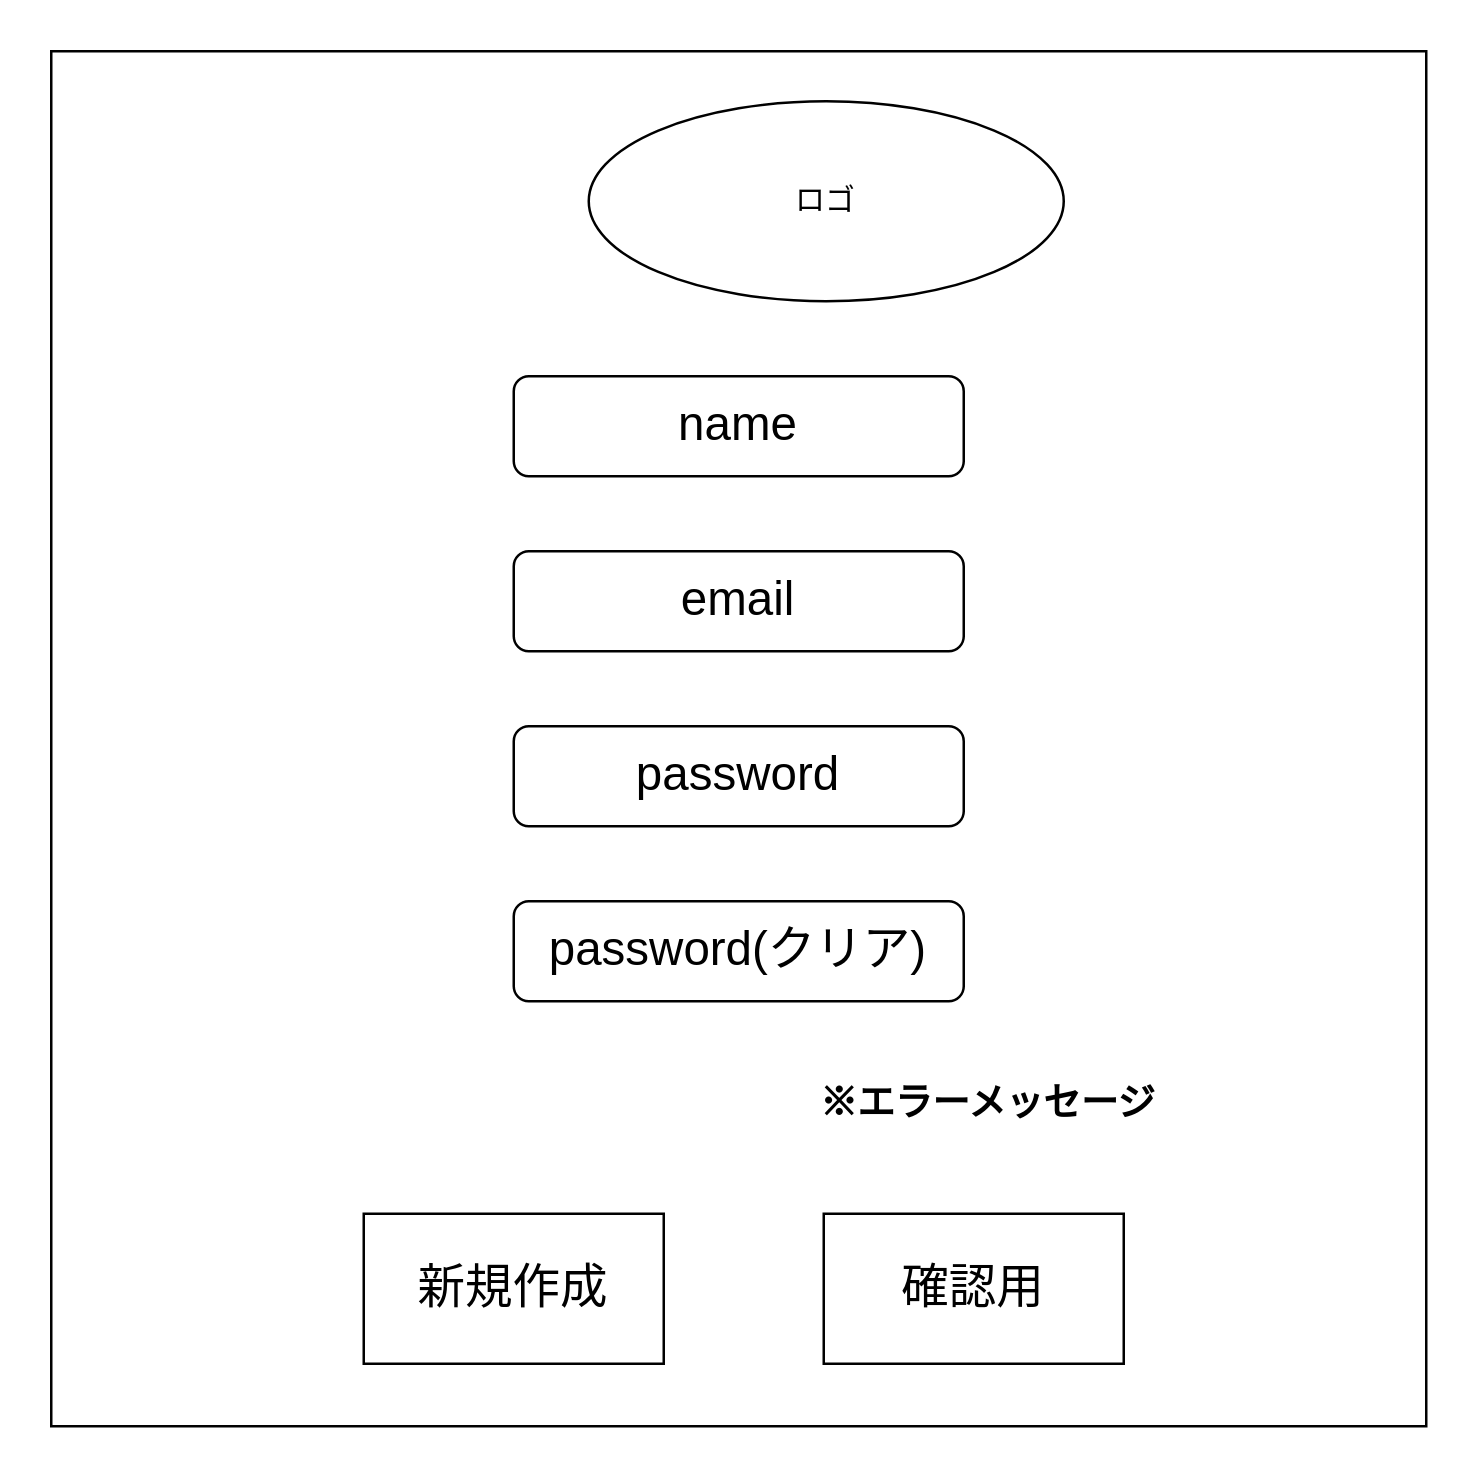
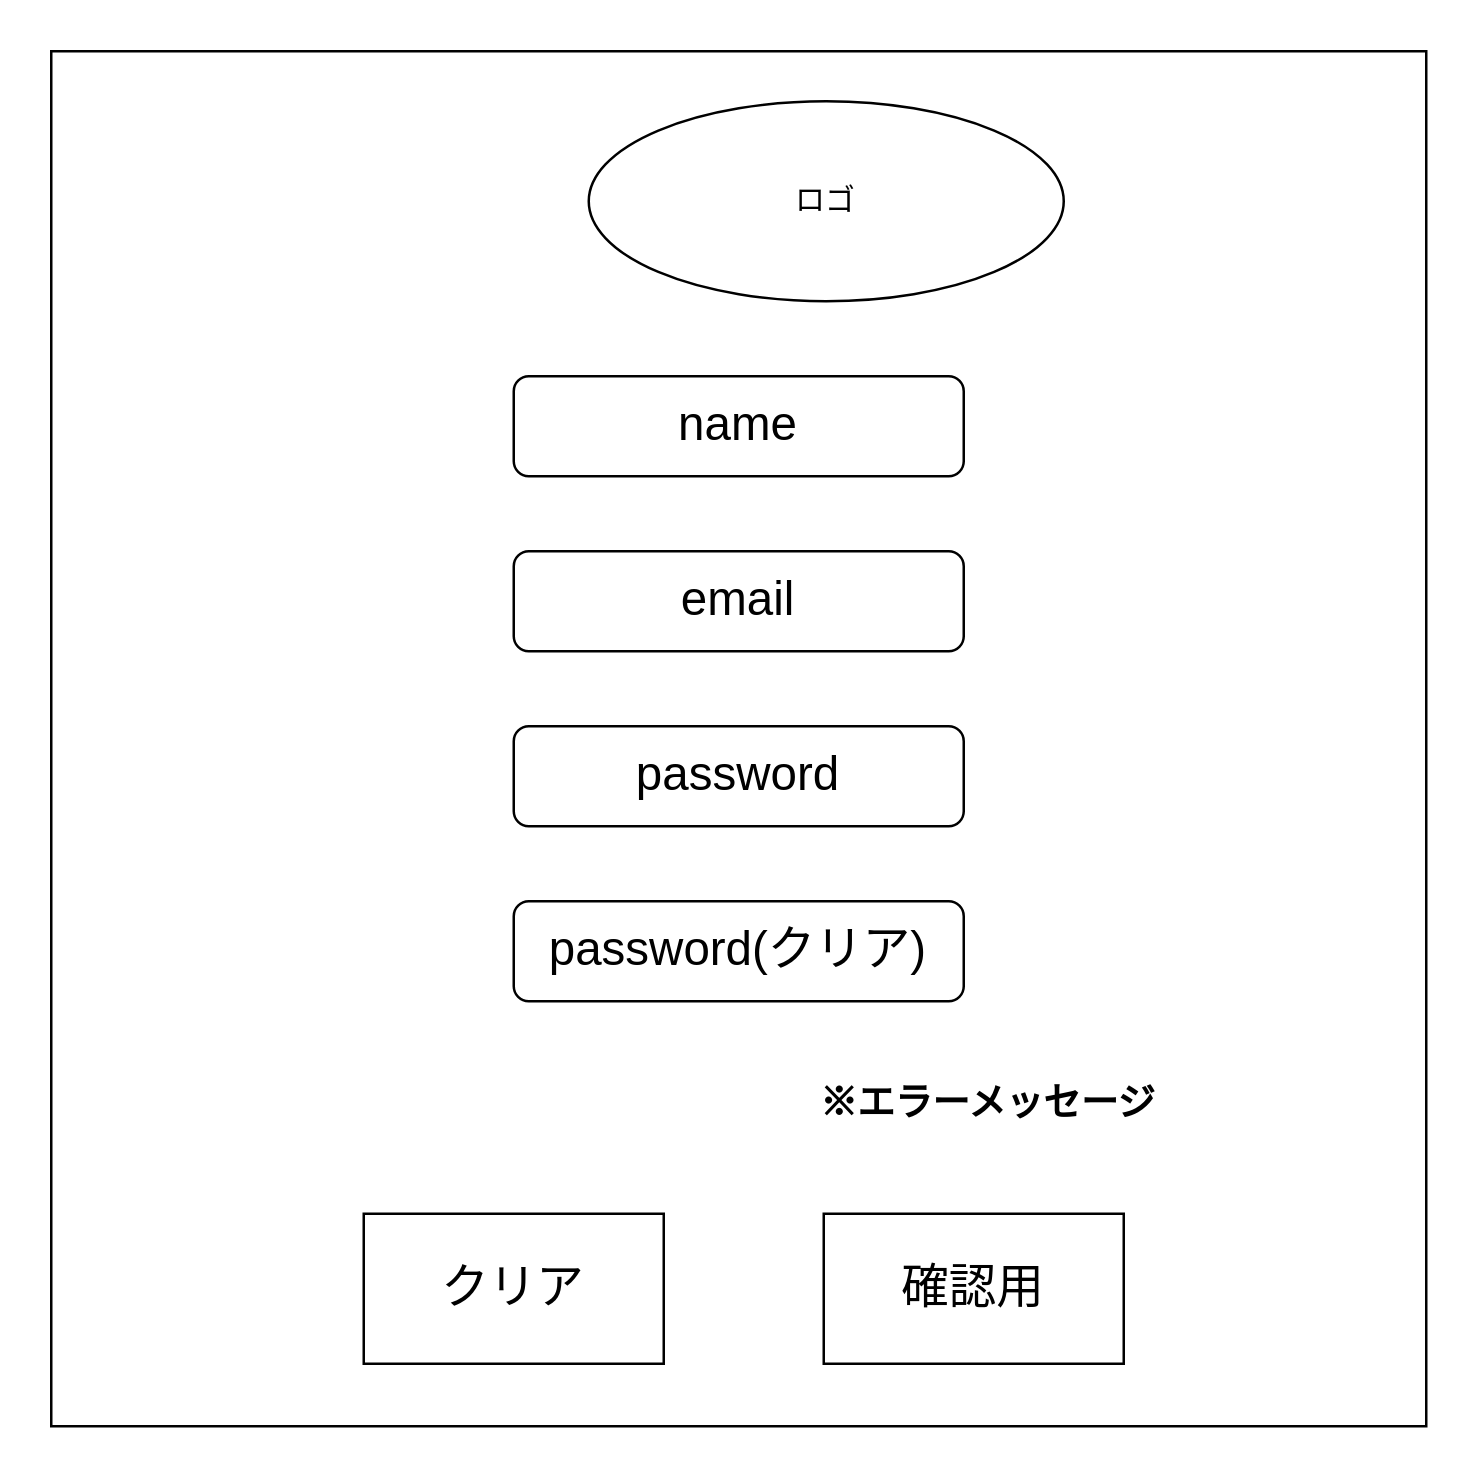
(514, 1289) -> (514, 1289)
